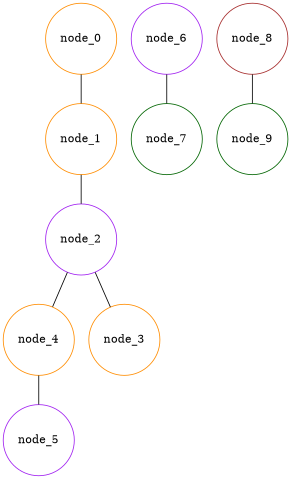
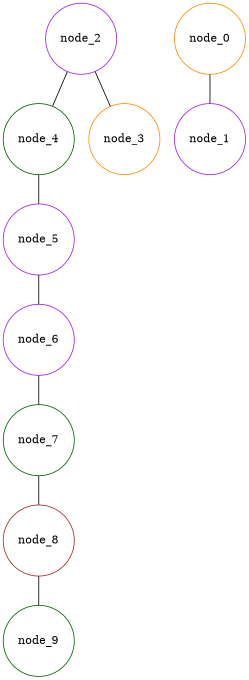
(81, 139) -> (210, 139)
(81, 189) -> none
none -> (39, 290)
(39, 340) -> (39, 139)
none -> (39, 490)
